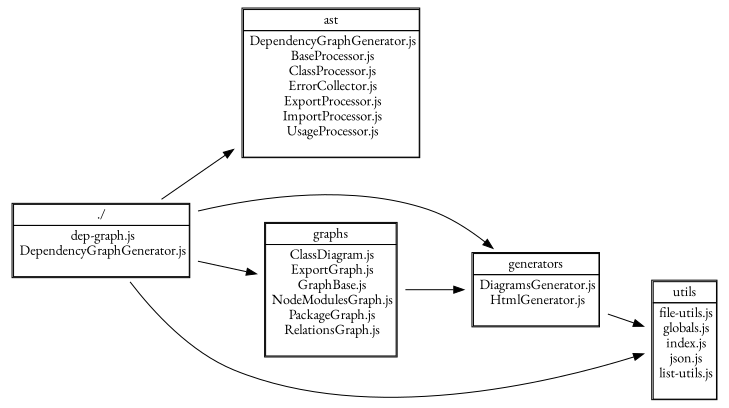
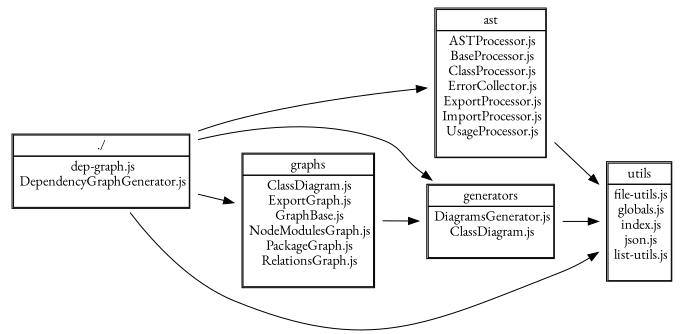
(331, 41) -> (491, 41)
none -> (573, 160)
(536, 300) -> (491, 231)
